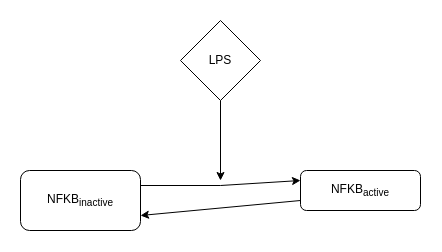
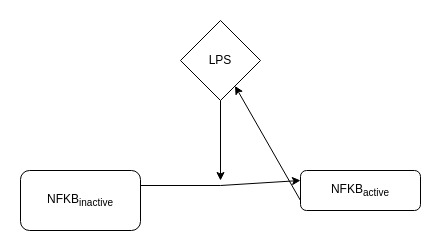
(224, 208) -> (270, 146)
